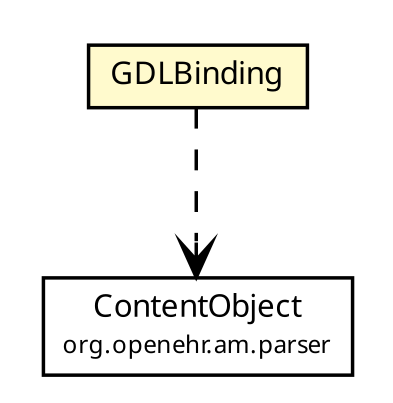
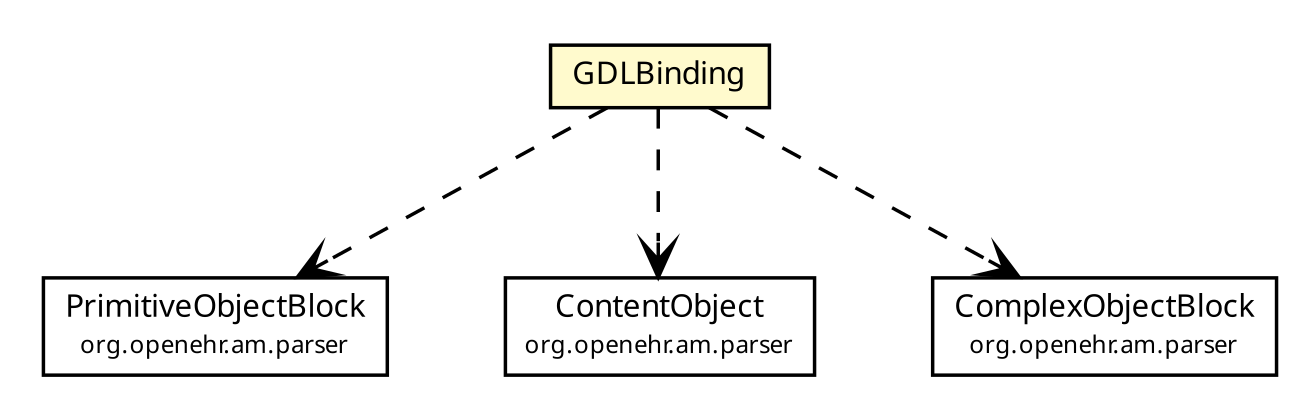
none -> (214, 327)
none -> (1103, 327)
